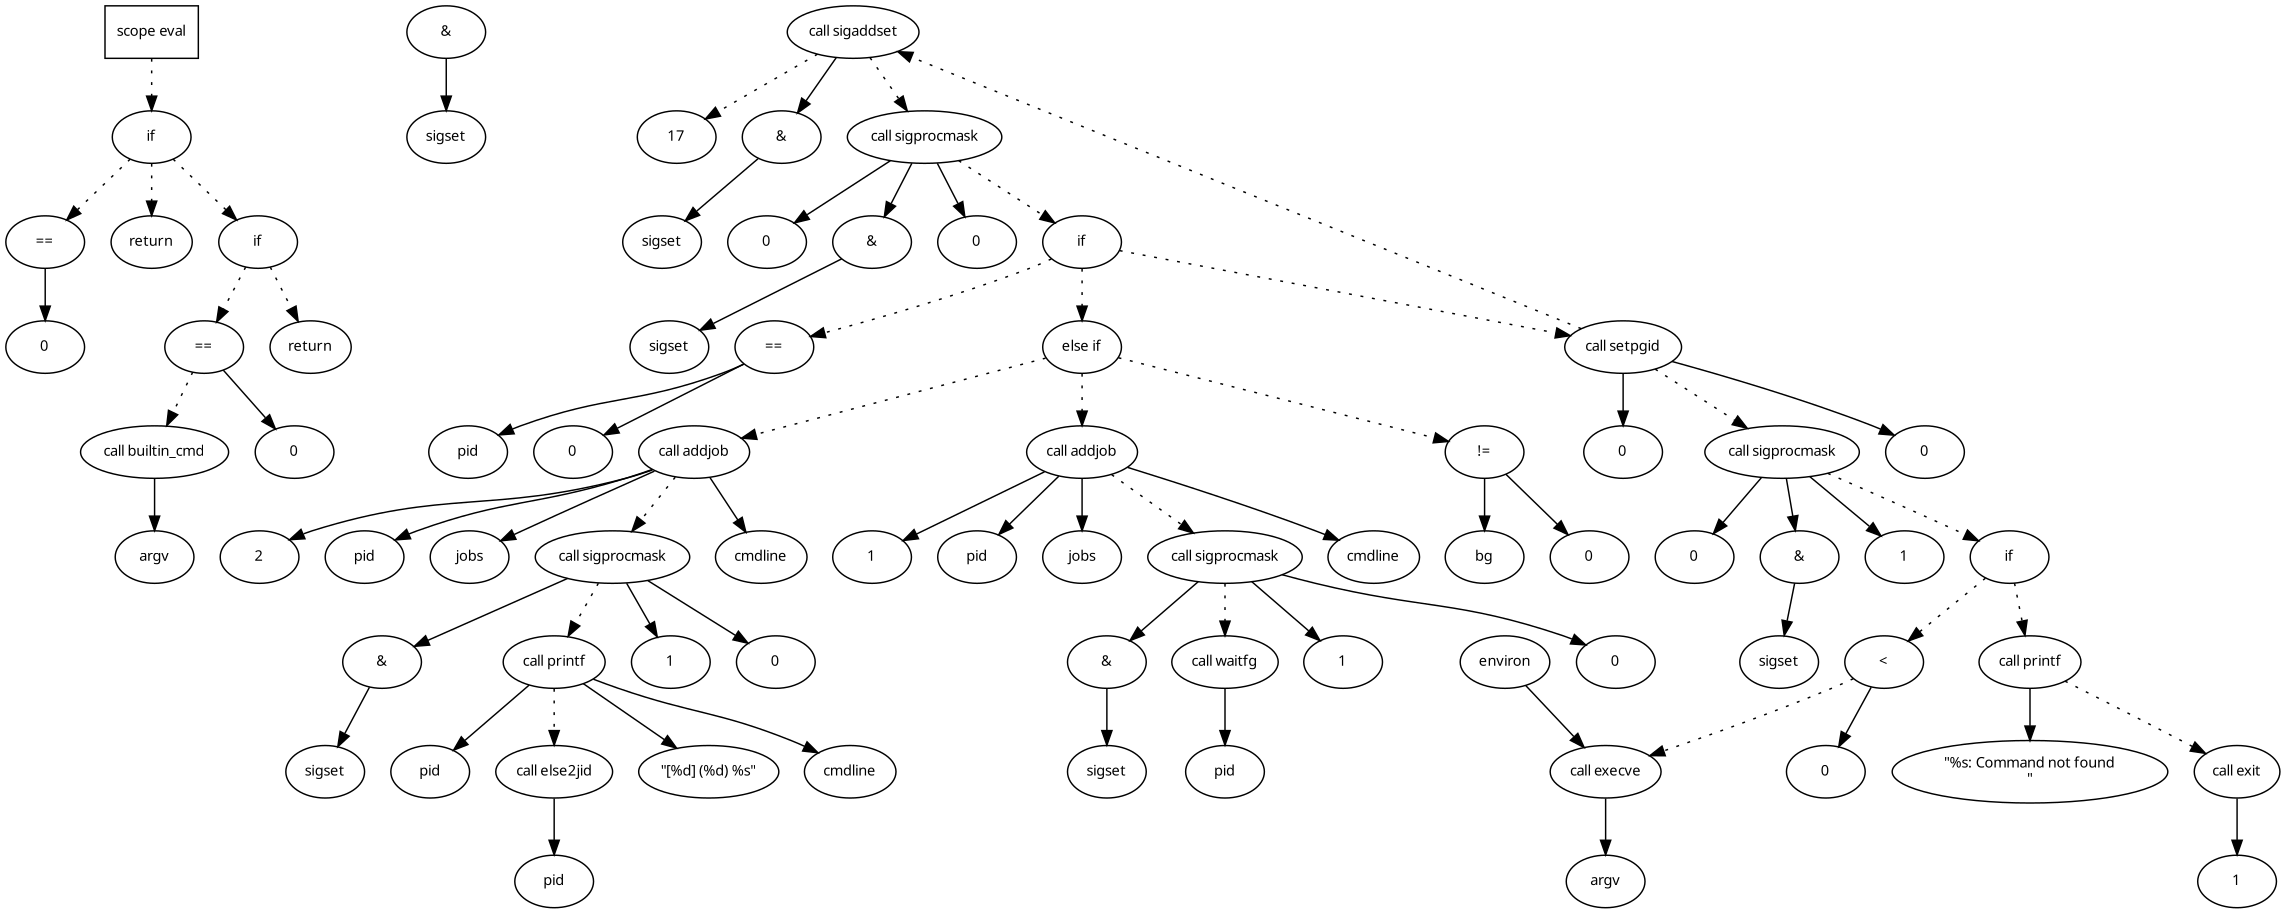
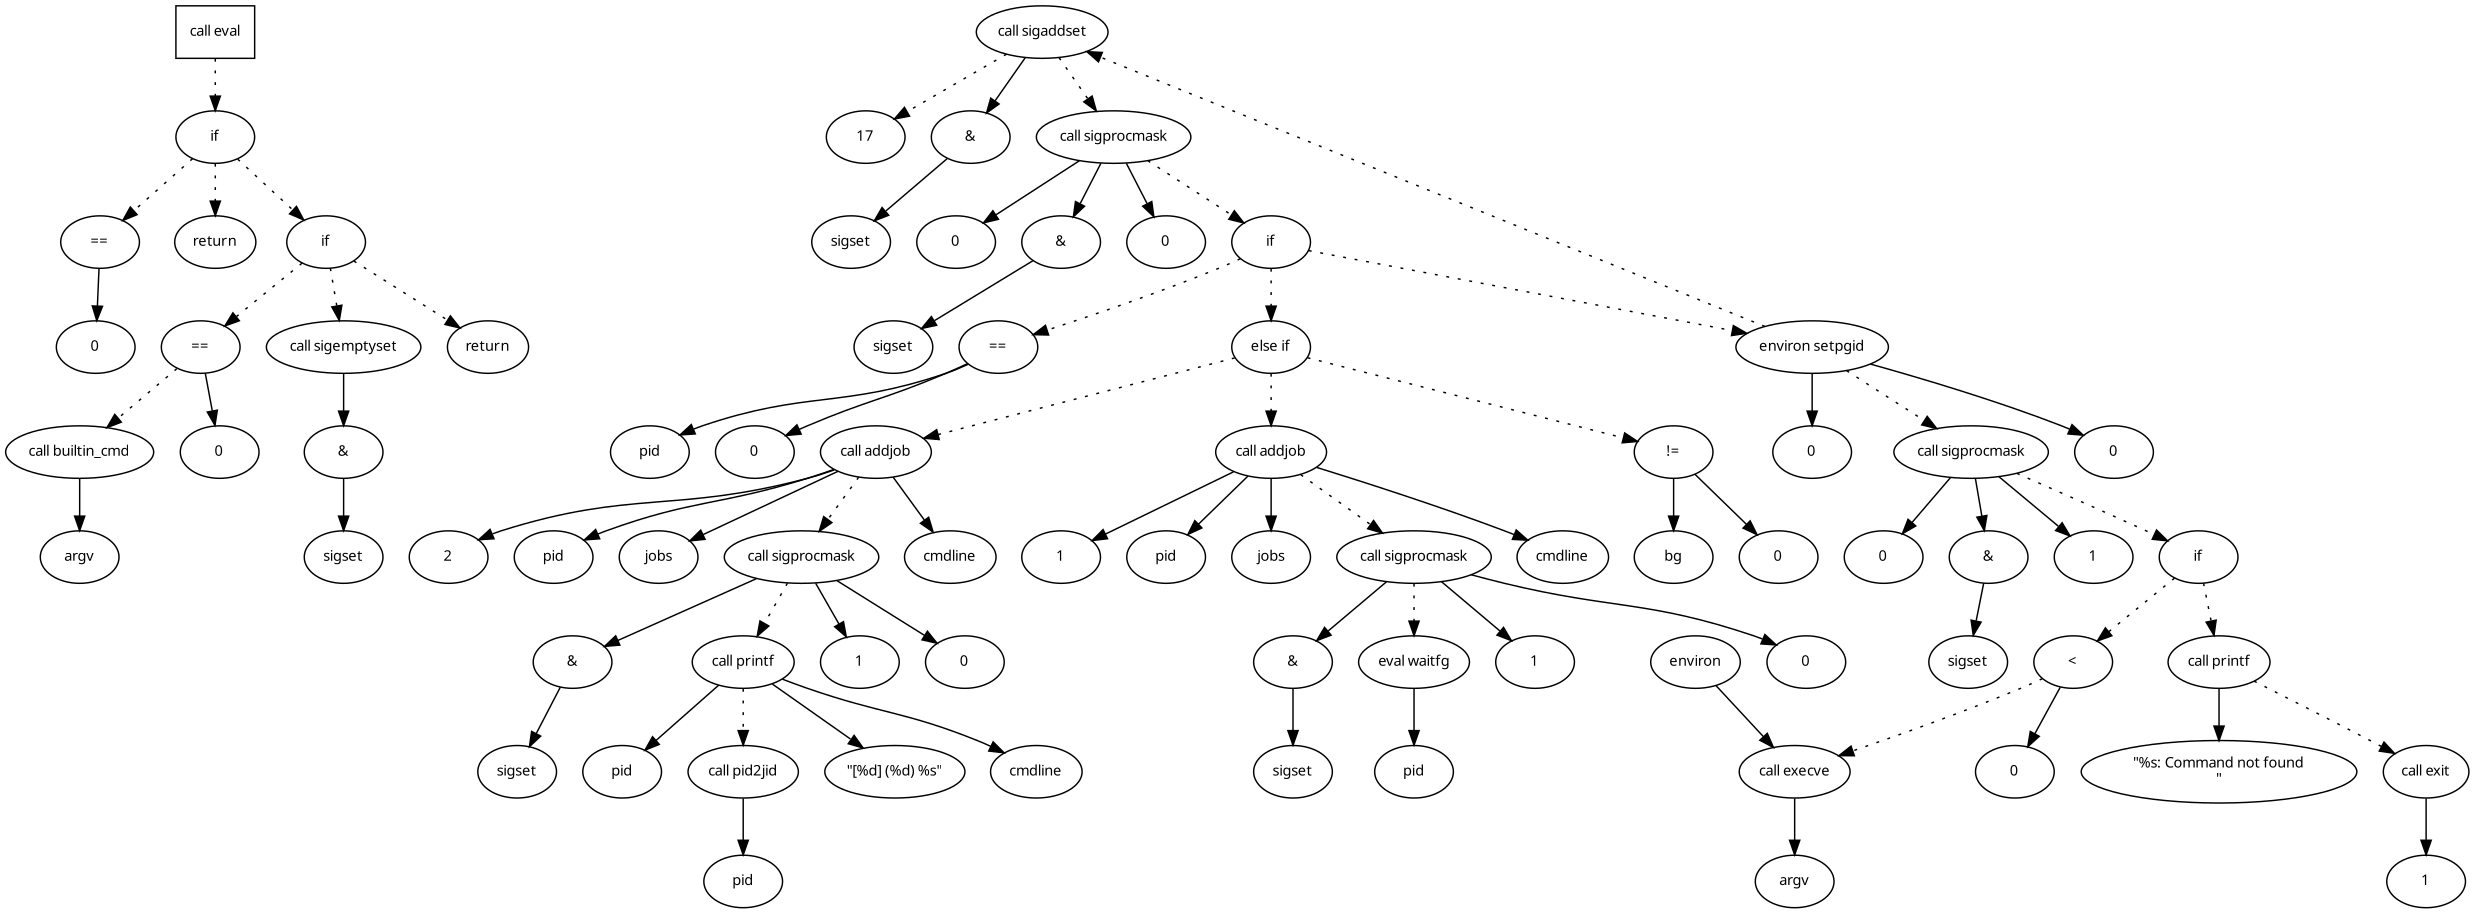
(152, 32) -> (215, 32)
none -> (344, 347)
(1623, 347) -> (1812, 347)
(1225, 662) -> (1414, 662)
(554, 772) -> (743, 772)
